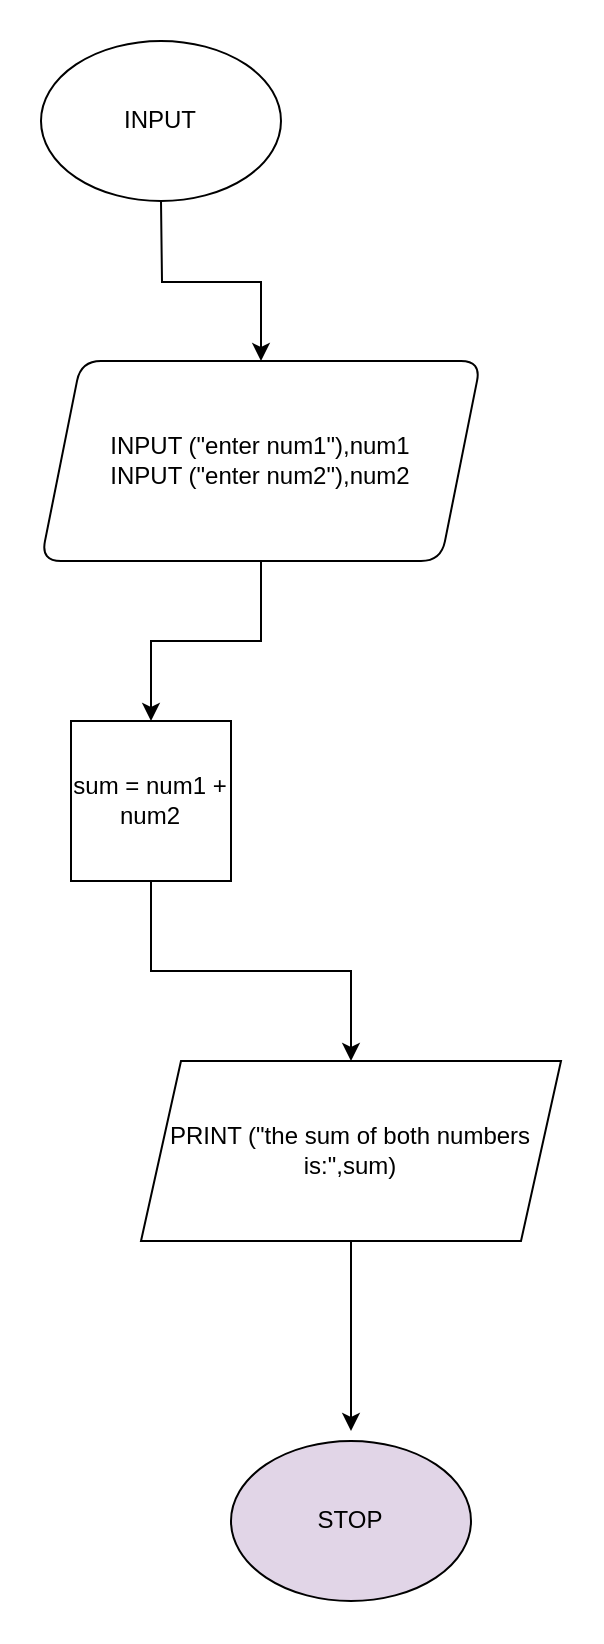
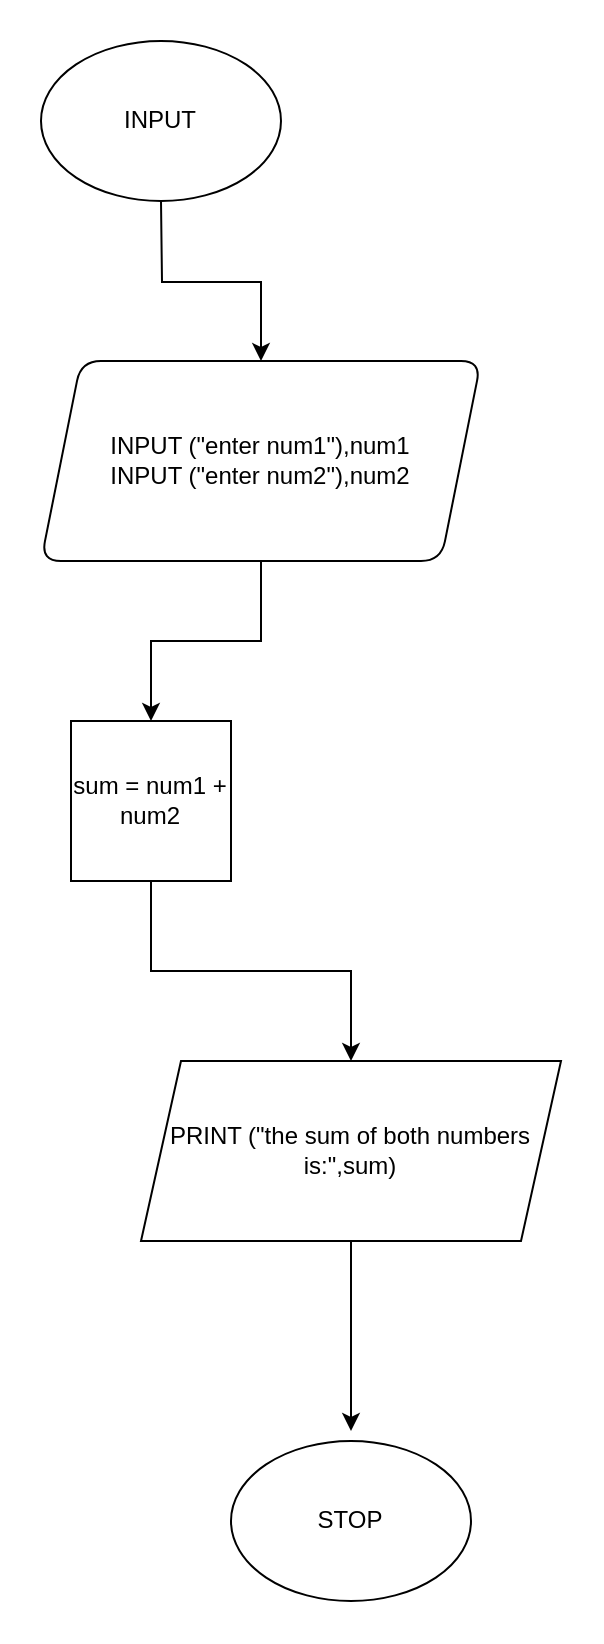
(351, 1521) -> (351, 1521)
